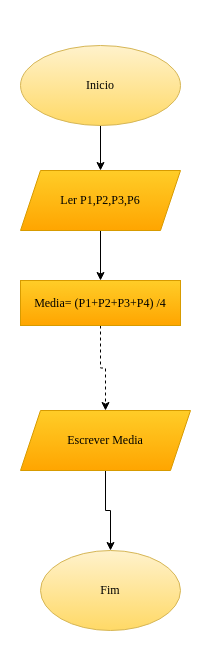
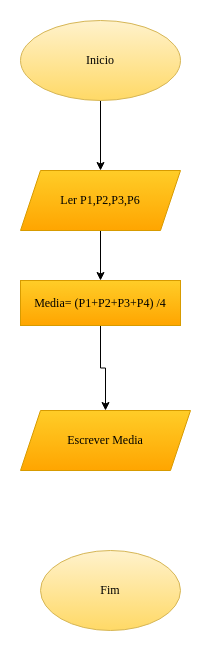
(101, 86) -> (101, 61)
(101, 367) -> (101, 367)
(106, 510) -> none
